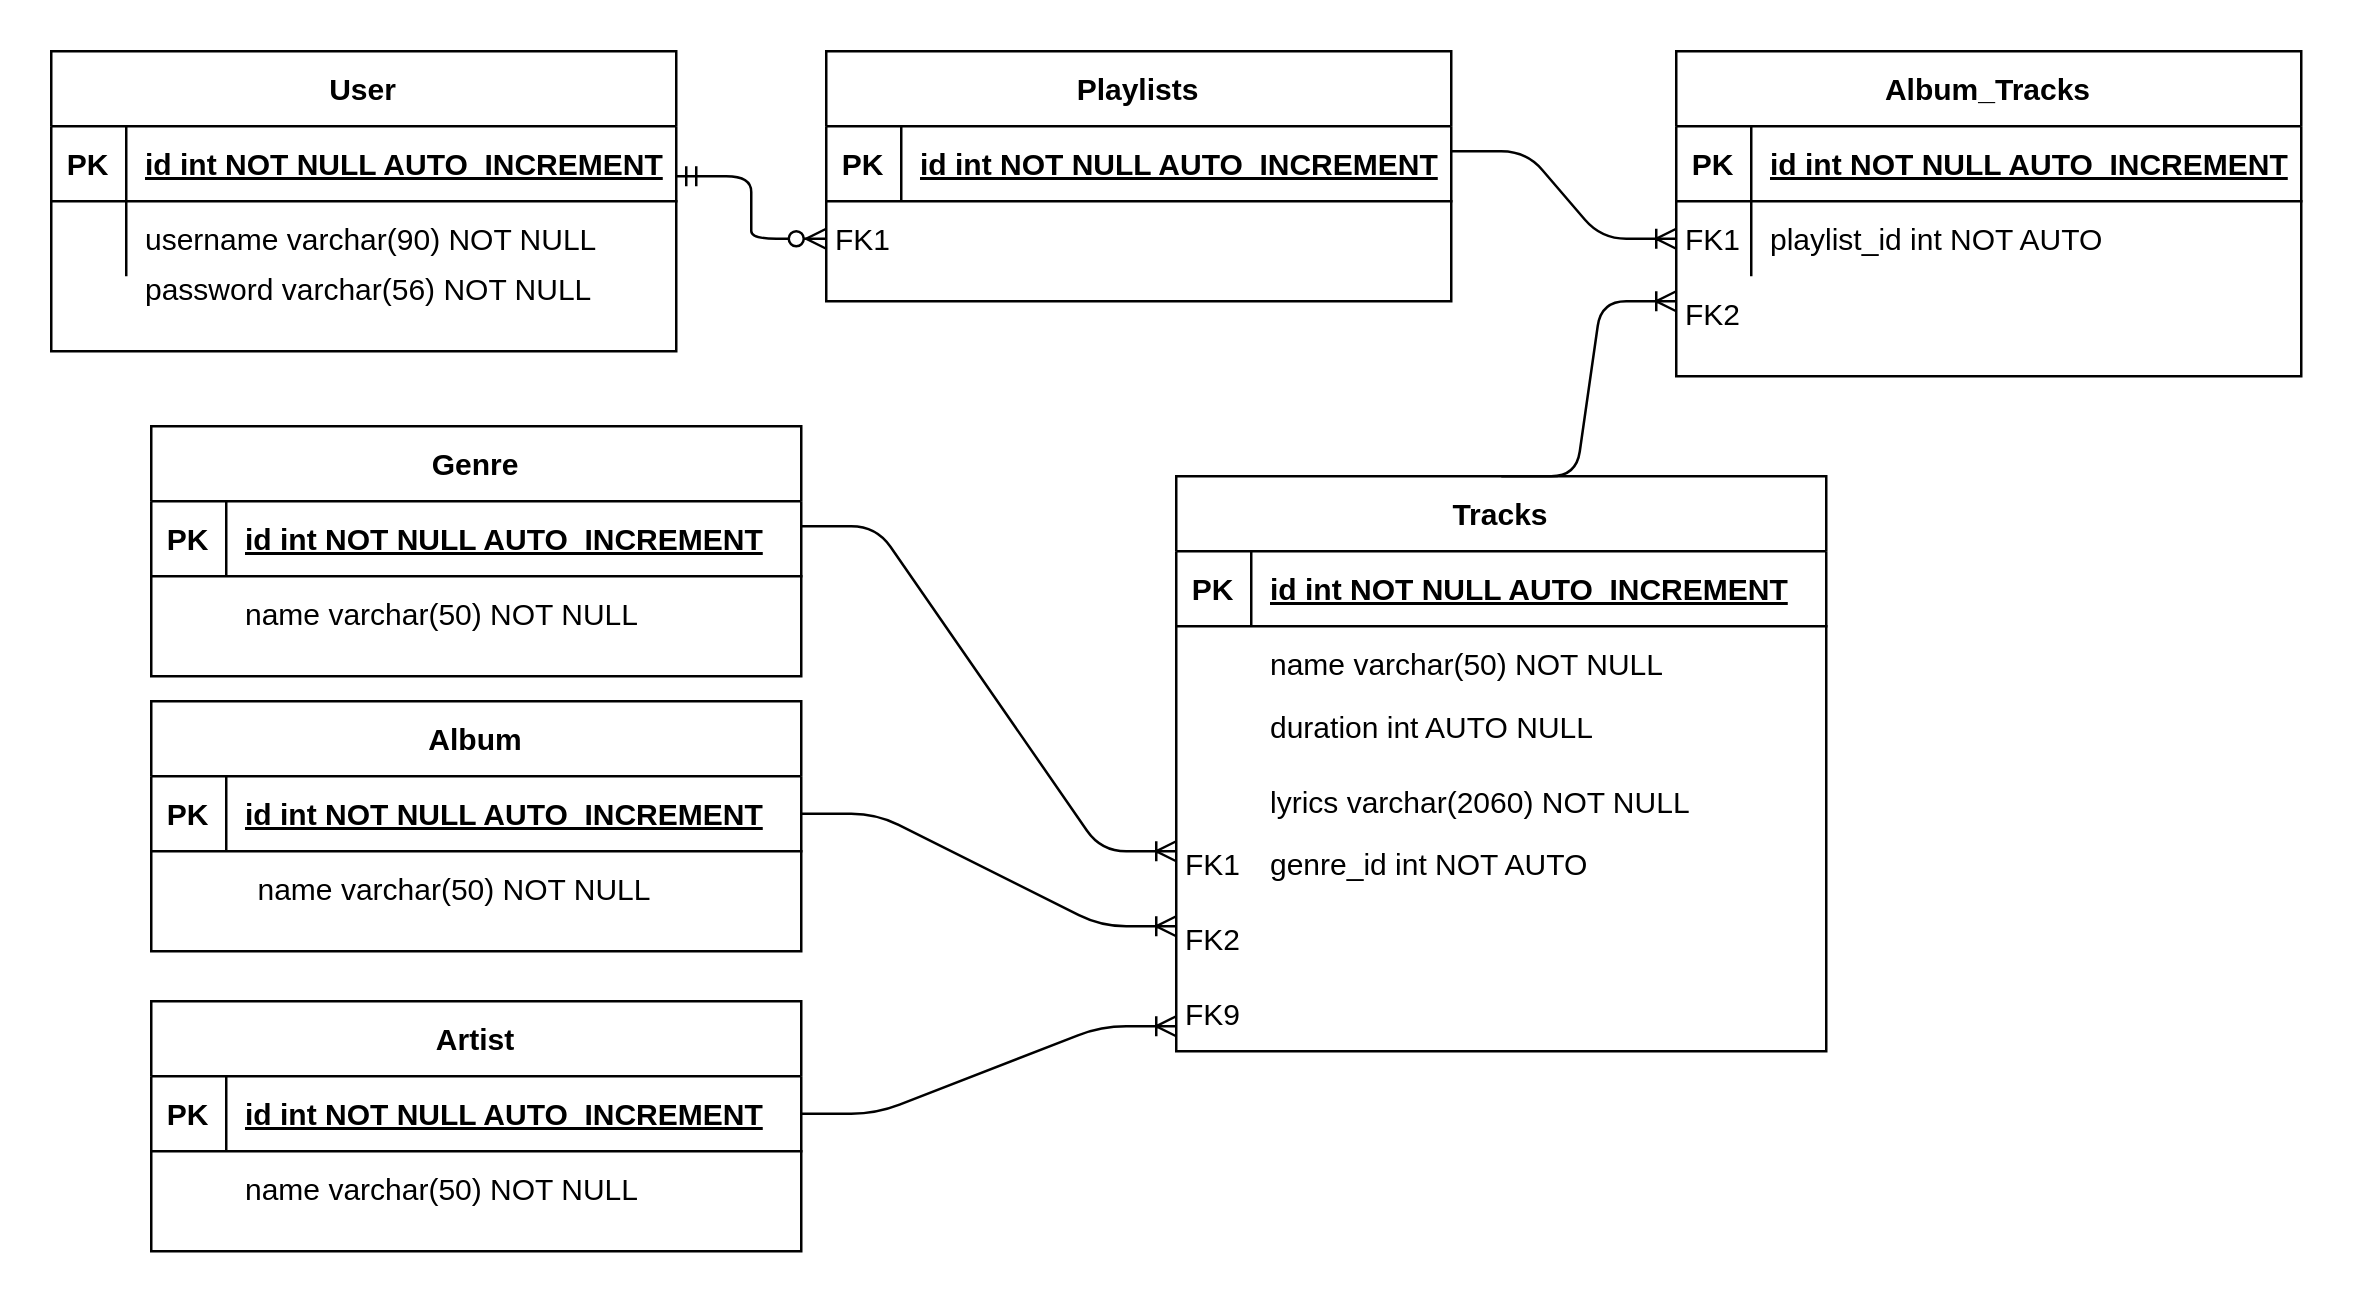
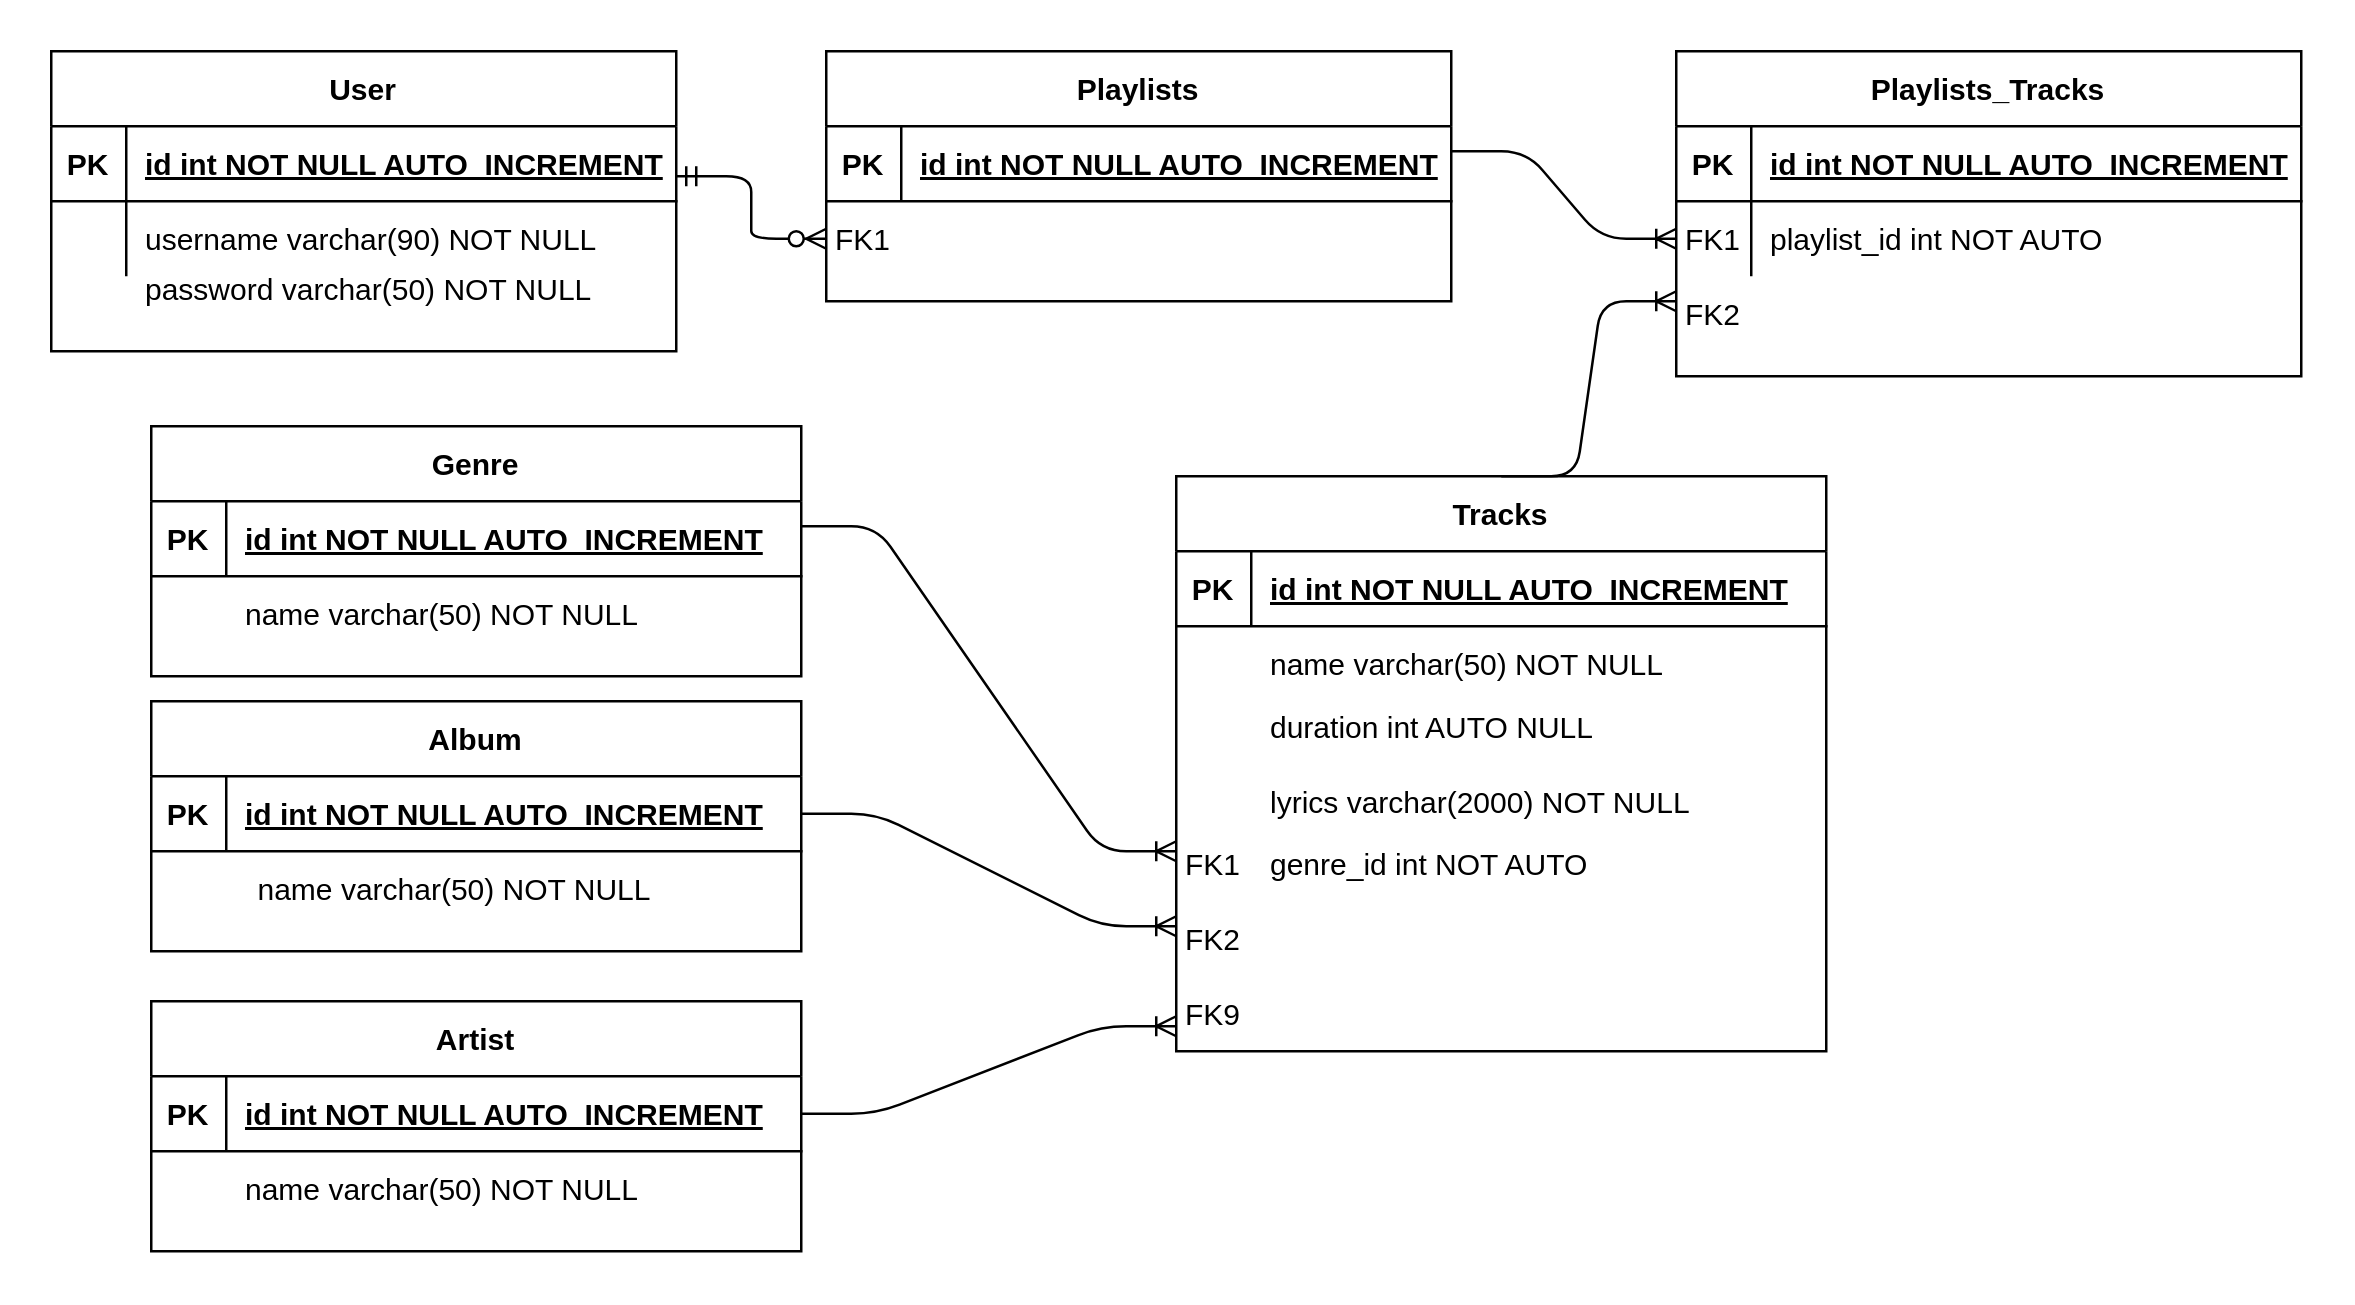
(1988, 90) -> (1988, 90)
(377, 290) -> (377, 290)
(1494, 803) -> (1494, 803)
